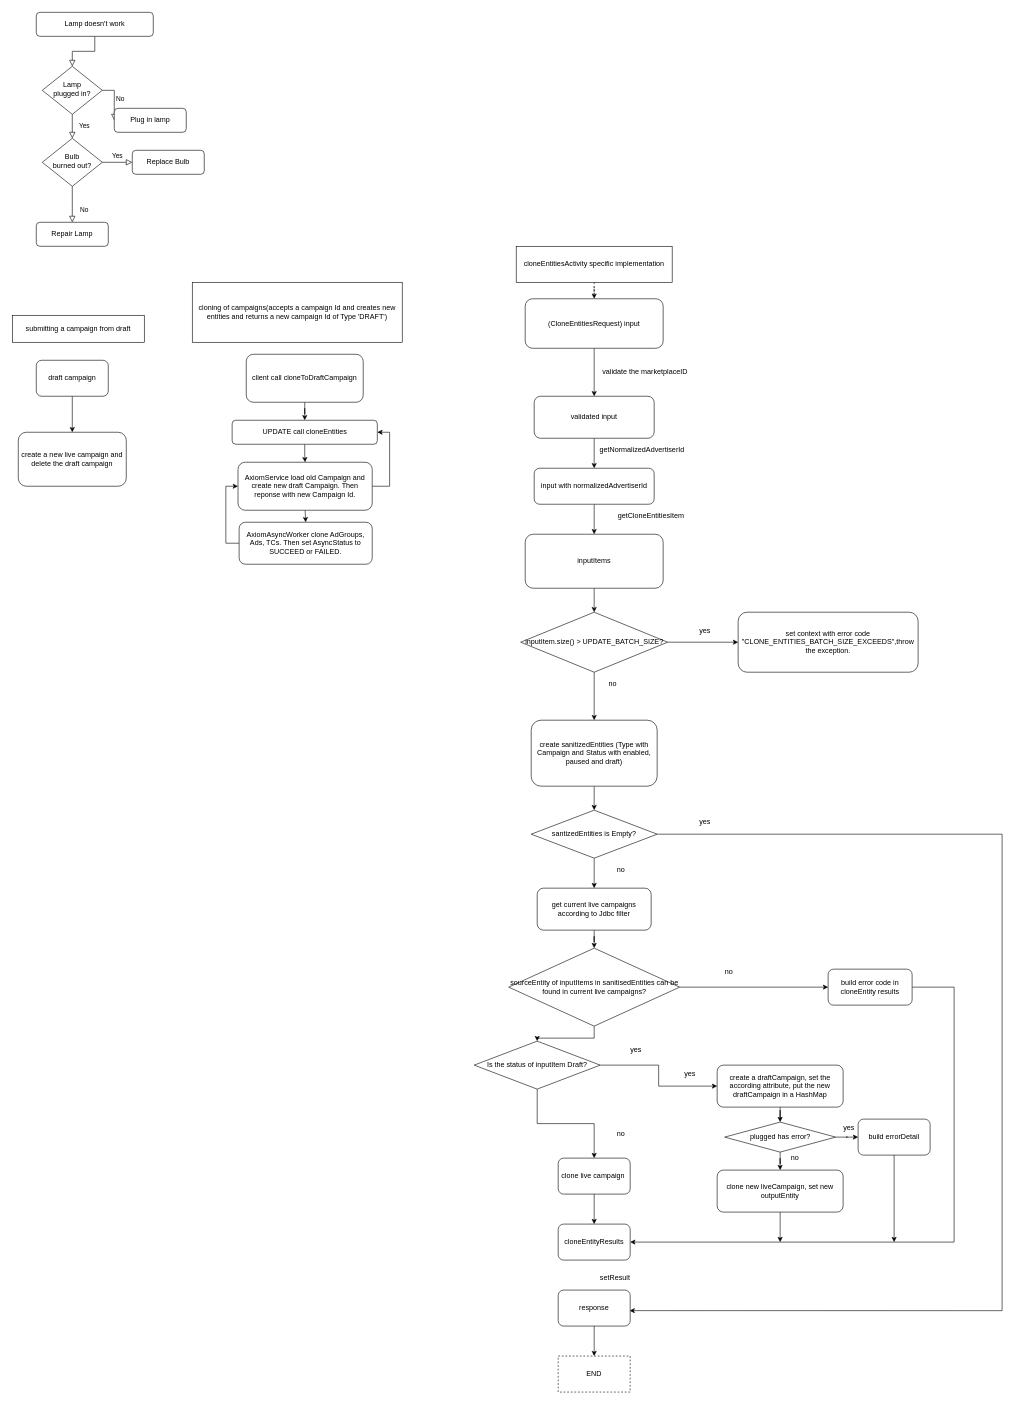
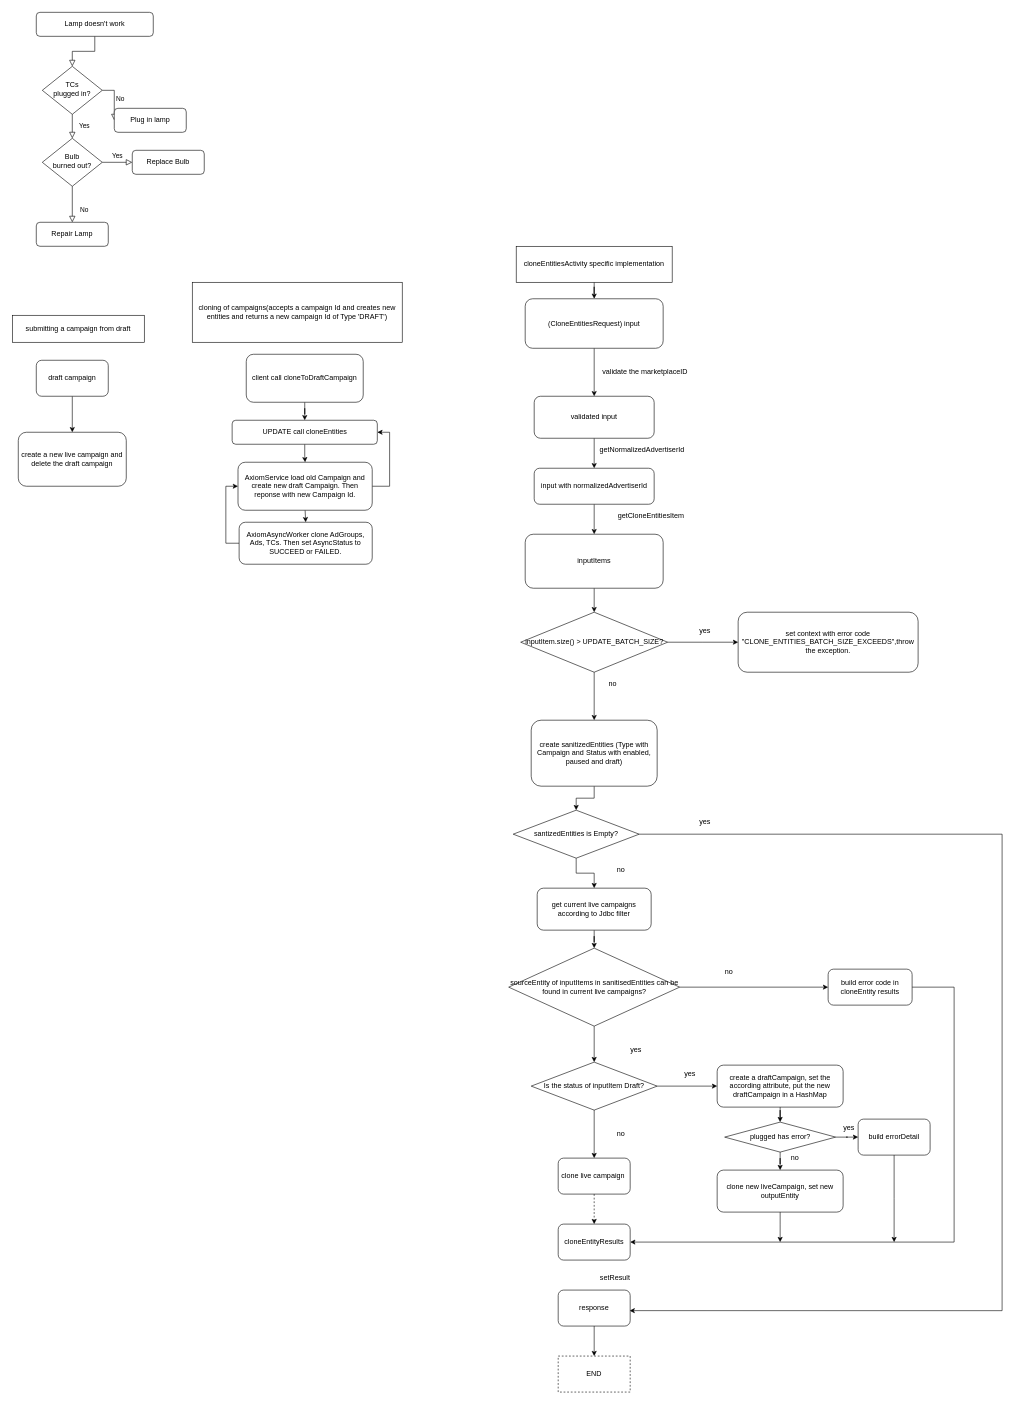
(72, 89) -> (72, 89)
(594, 293) -> (594, 293)
(594, 834) -> (576, 834)
(537, 1065) -> (594, 1086)
(594, 1207) -> (594, 1207)
